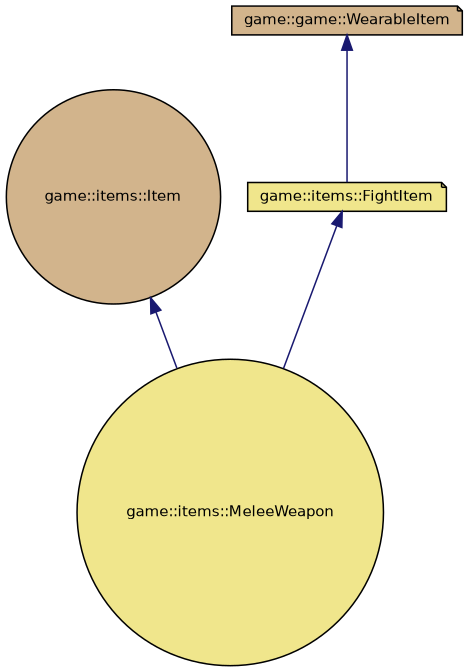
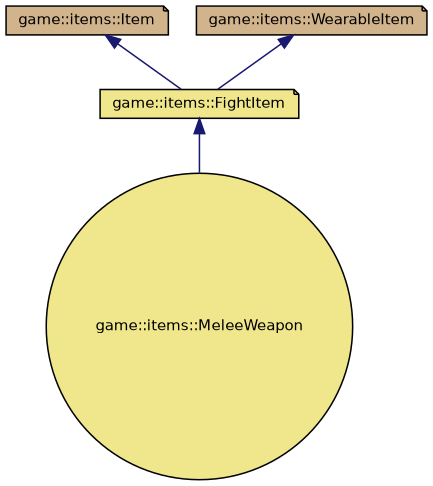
(347, 20) -> (312, 20)
(113, 197) -> (87, 20)
(166, 340) -> (149, 66)
